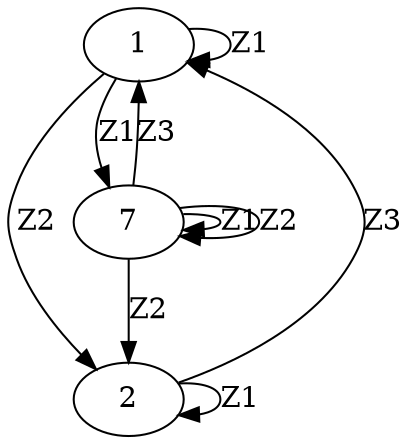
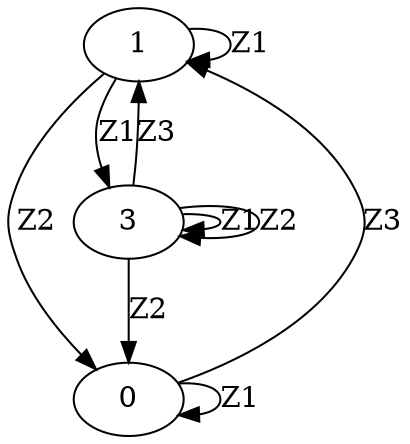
(129, 222) -> (129, 222)
(129, 399) -> (129, 399)
